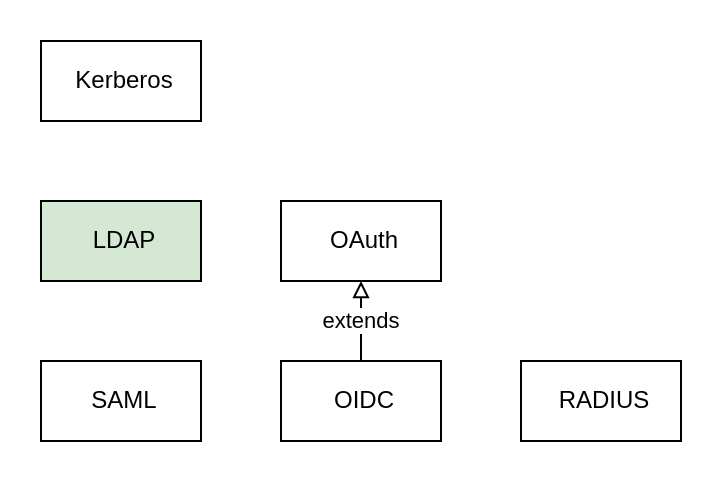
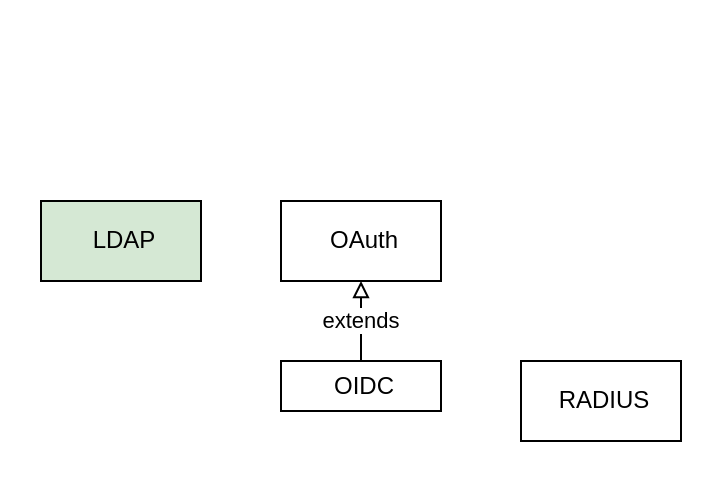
(121, 81) -> none
(121, 401) -> none
(361, 401) -> (361, 386)
